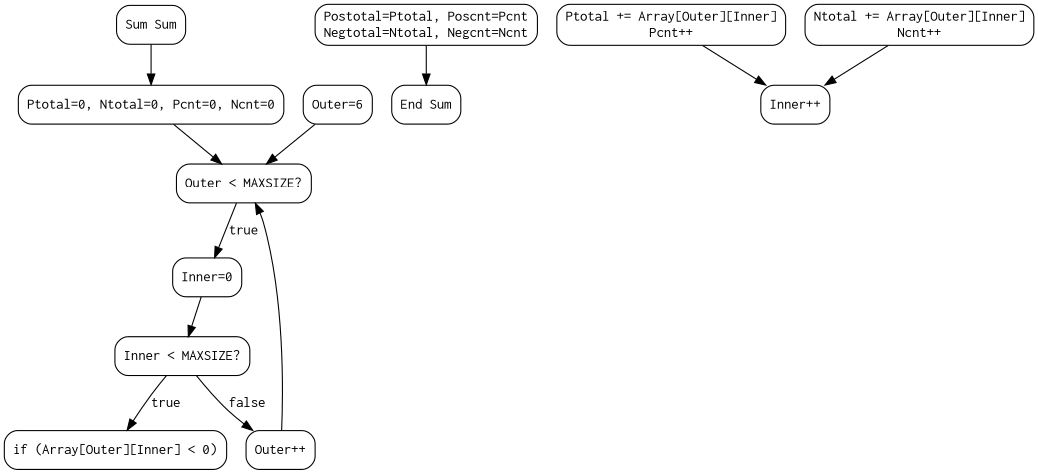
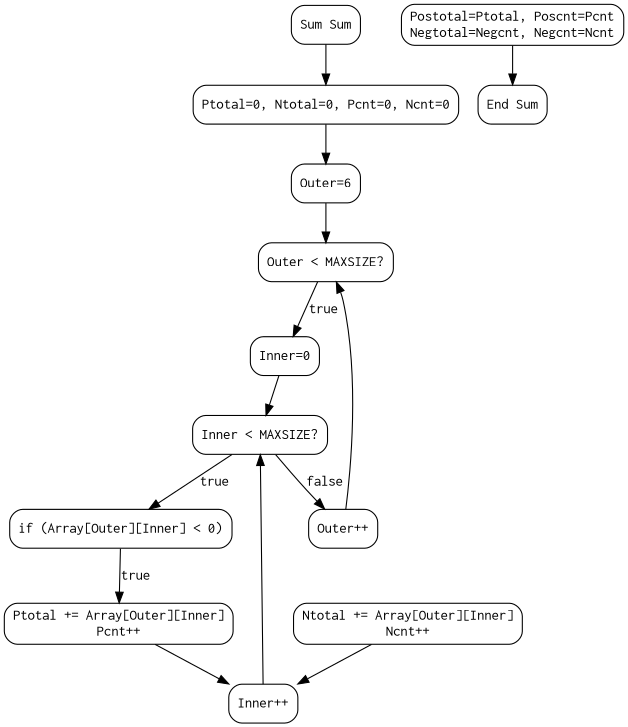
(426, 25) -> (513, 25)
(193, 141) -> (326, 139)
none -> (120, 570)
none -> (262, 575)
